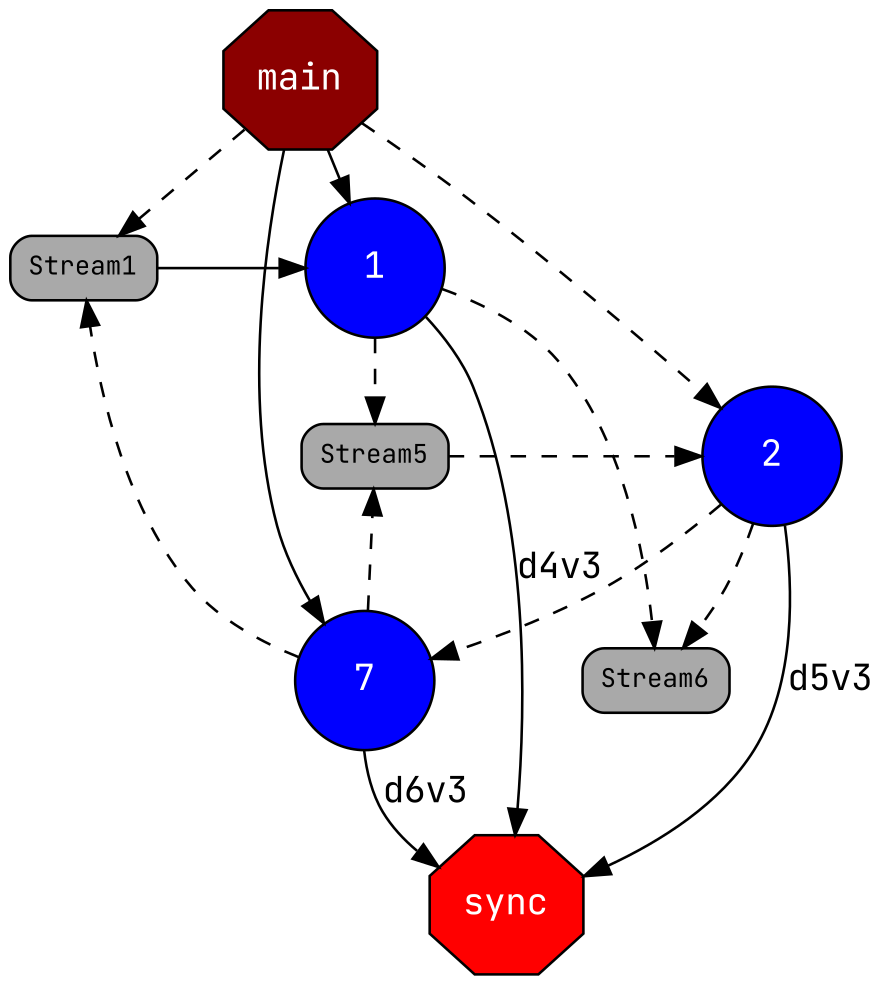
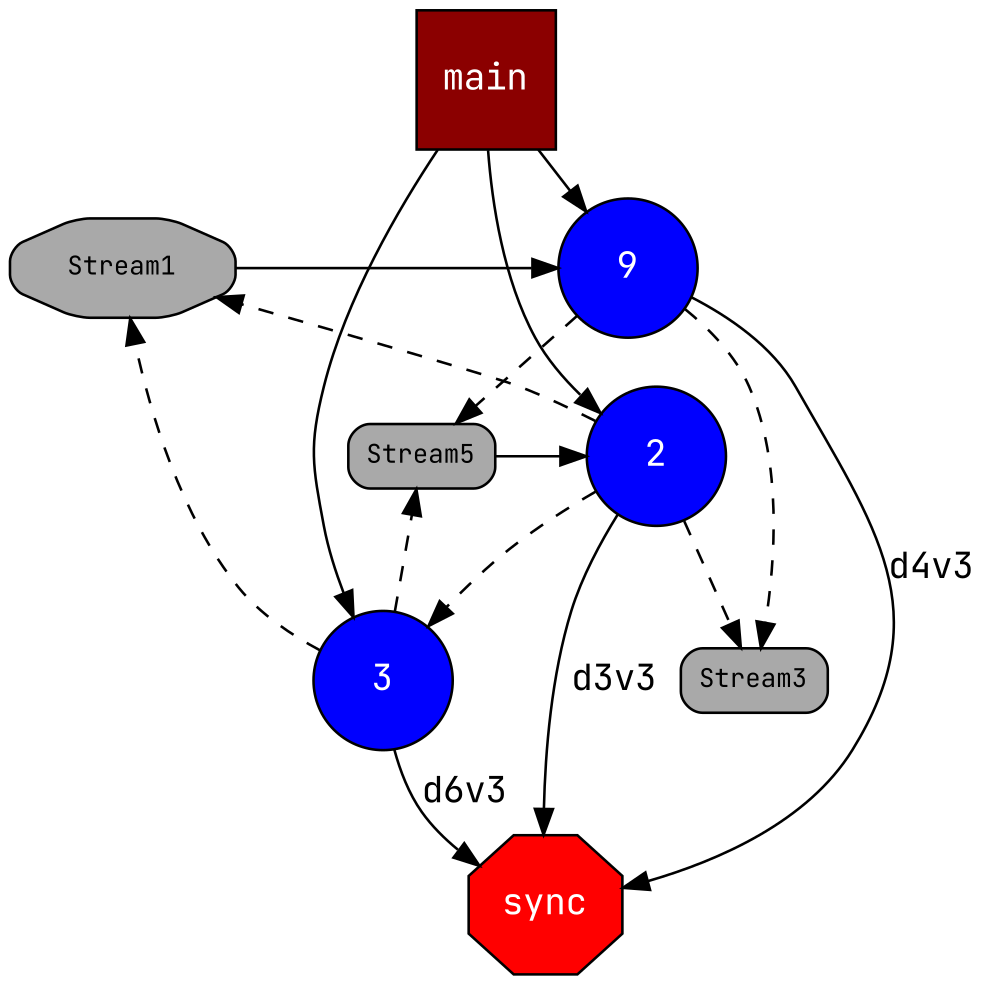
(300, 80) -> (486, 80)
(192, 174) -> (421, 356)
(535, 251) -> (514, 288)
(84, 268) -> (123, 268)
(375, 268) -> (628, 268)
(562, 456) -> (528, 456)
(365, 681) -> (383, 681)
(656, 681) -> (754, 681)
(831, 681) -> (615, 681)
